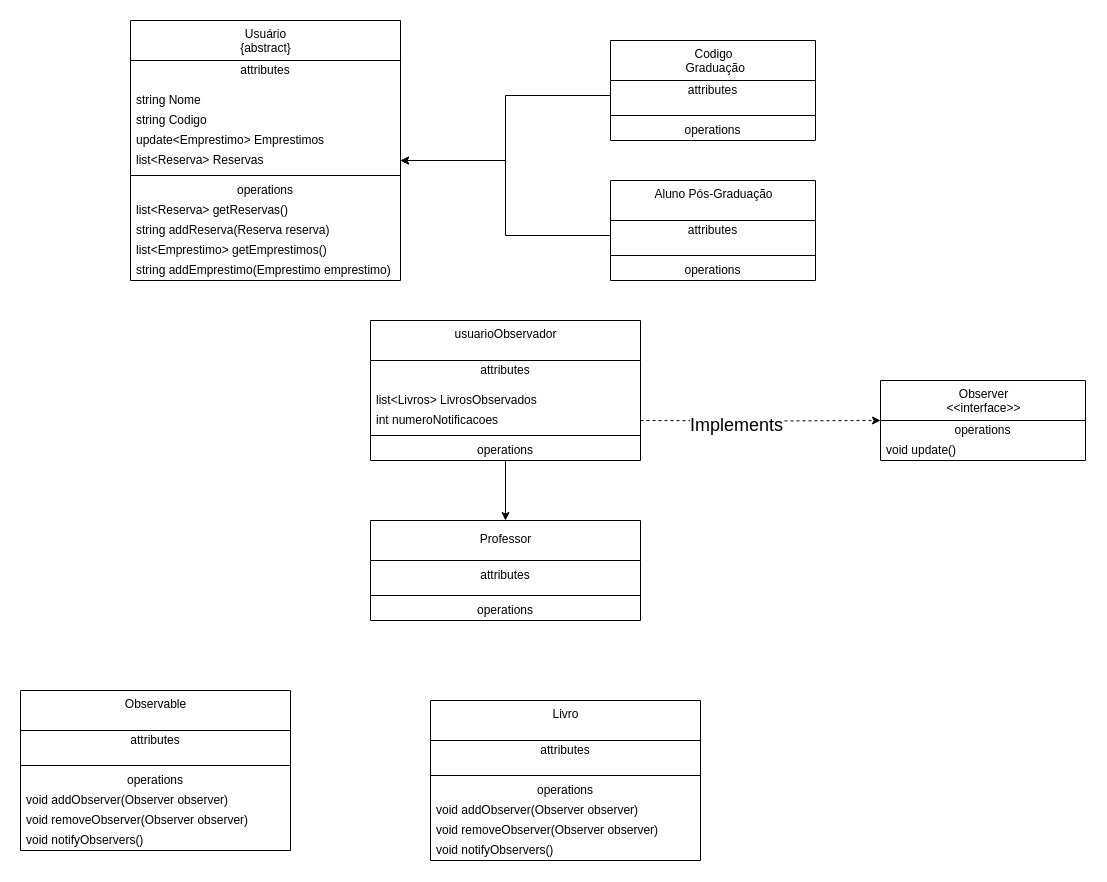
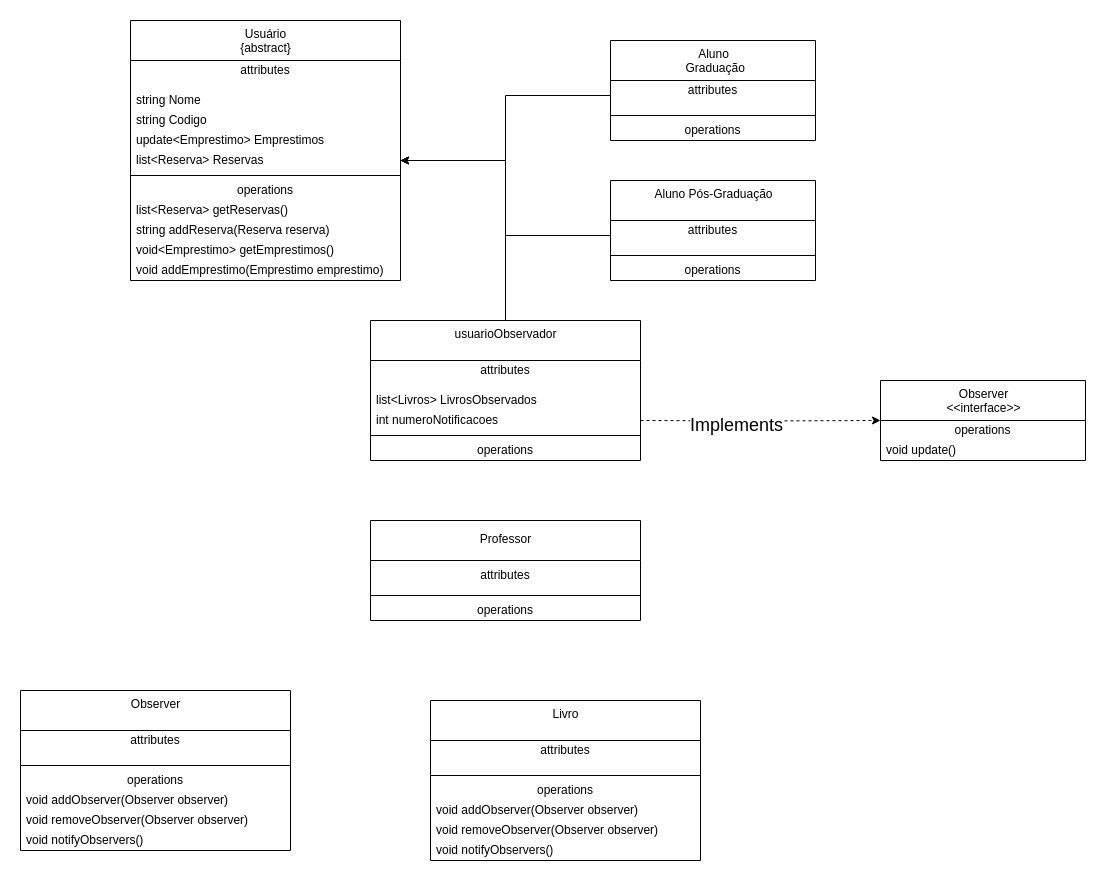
(714, 62) -> (714, 62)
(240, 251) -> (241, 251)
(272, 271) -> (265, 271)
none -> (506, 280)
(506, 488) -> none
(156, 705) -> (156, 705)
